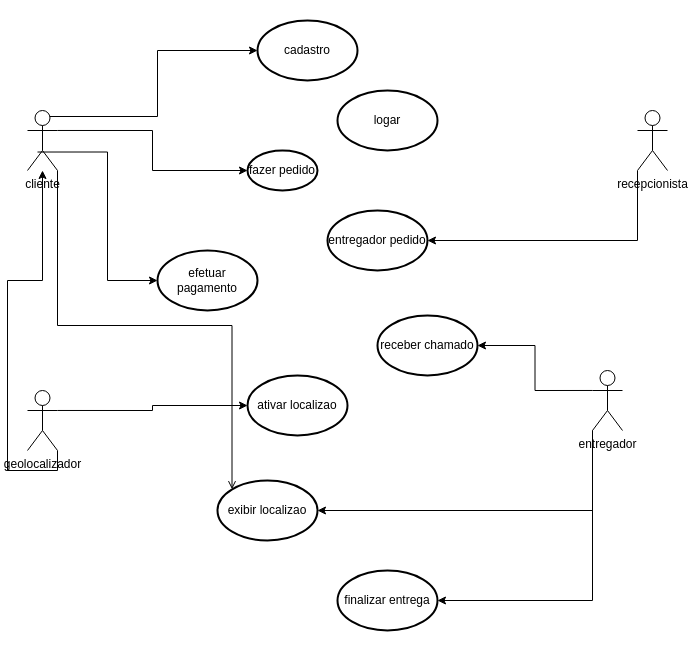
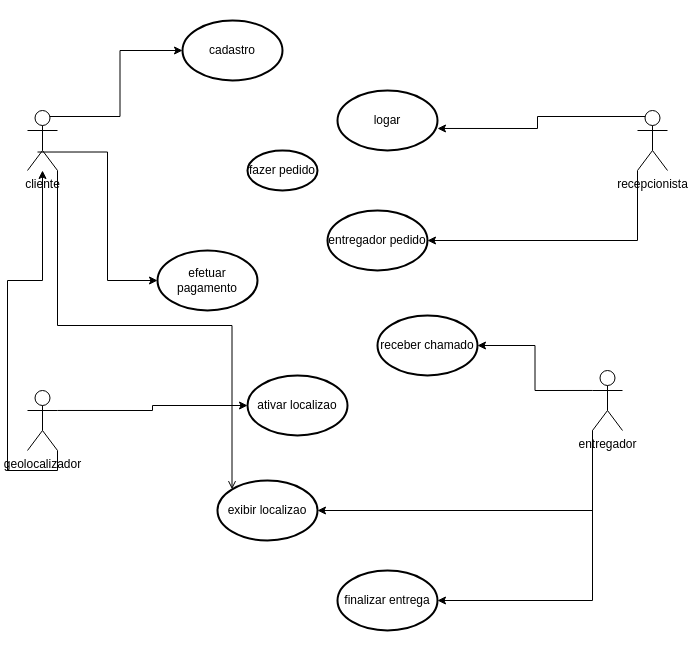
(308, 51) -> (233, 51)
none -> (539, 117)
(153, 147) -> none
